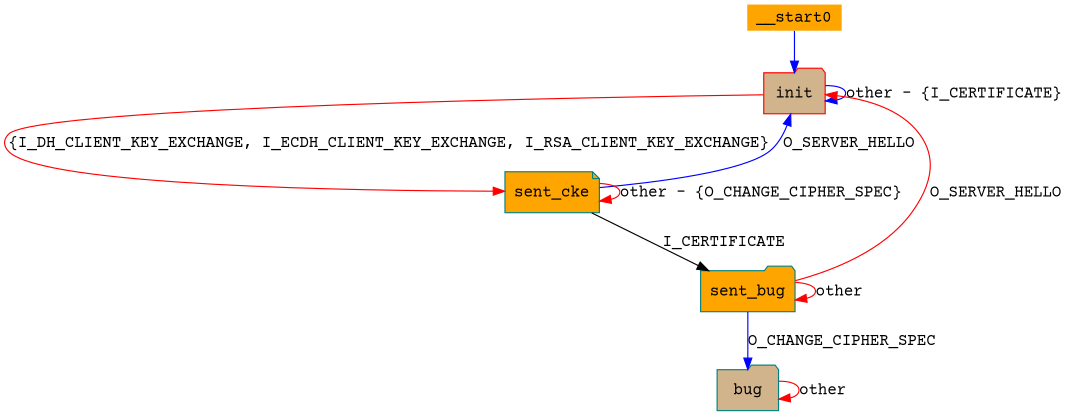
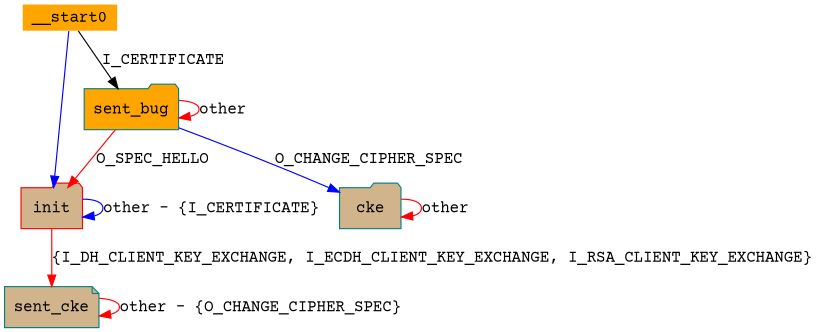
(702, 174) -> none
(552, 192) -> (52, 307)
(996, 192) -> (153, 159)
(645, 239) -> (95, 55)
(748, 390) -> (370, 208)
